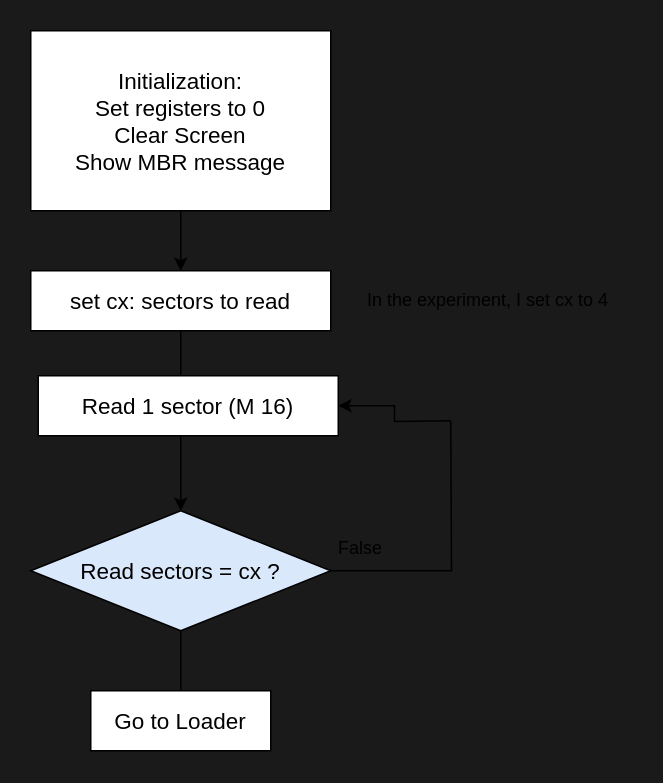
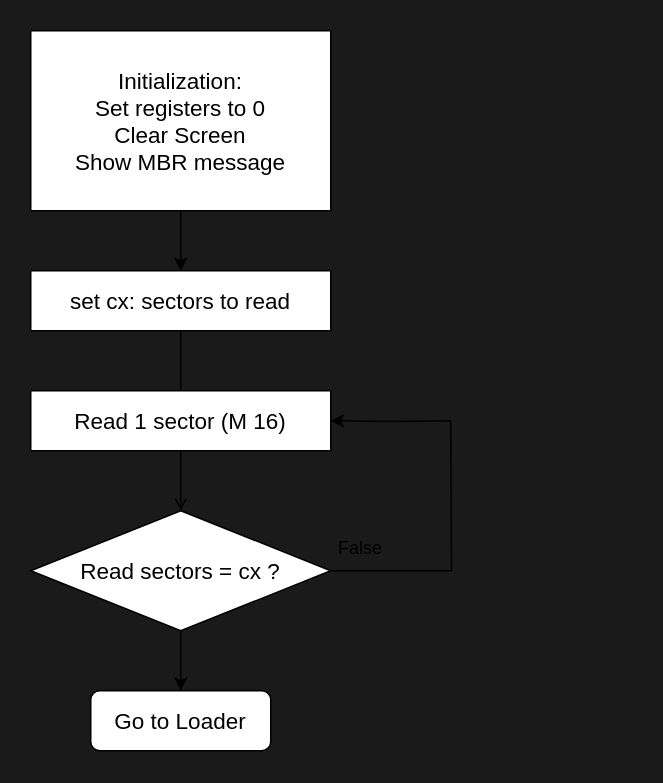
(488, 301) -> none
(188, 406) -> (181, 421)
(181, 413) -> (181, 413)
(181, 571) -> (181, 571)
(181, 683) -> (181, 679)
(181, 721) -> (181, 721)
